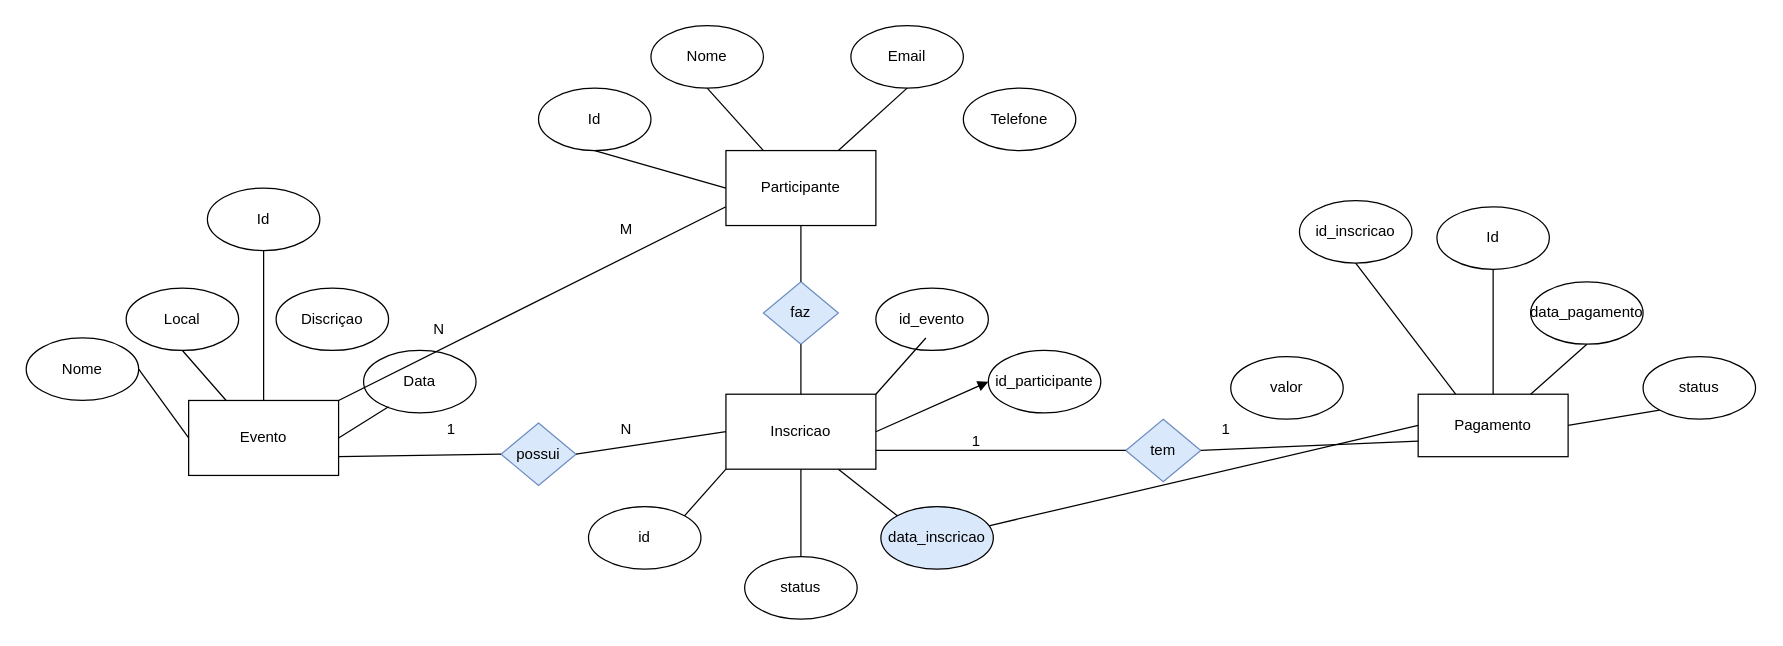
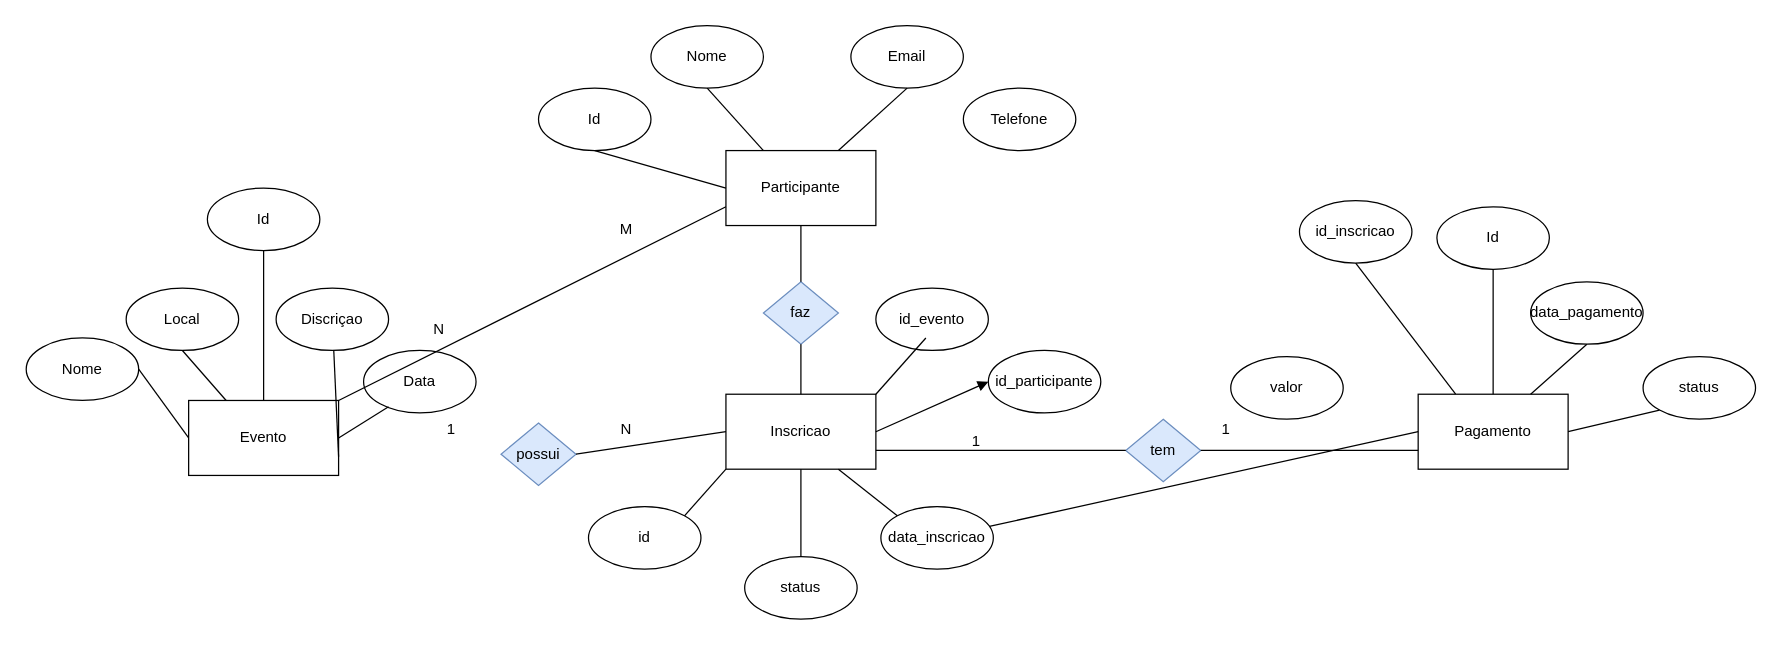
(1493, 426) -> (1493, 432)
(419, 456) -> (336, 404)
(937, 538) -> (937, 538)
